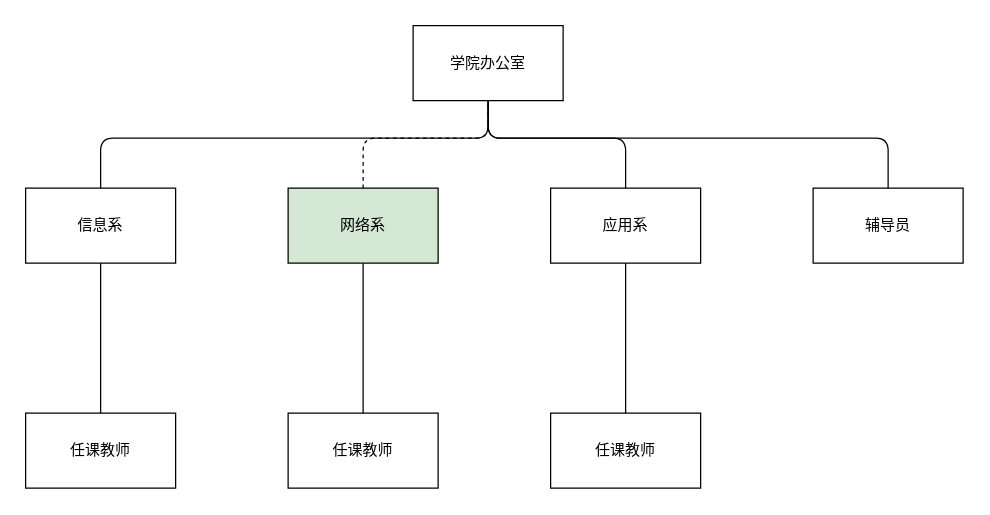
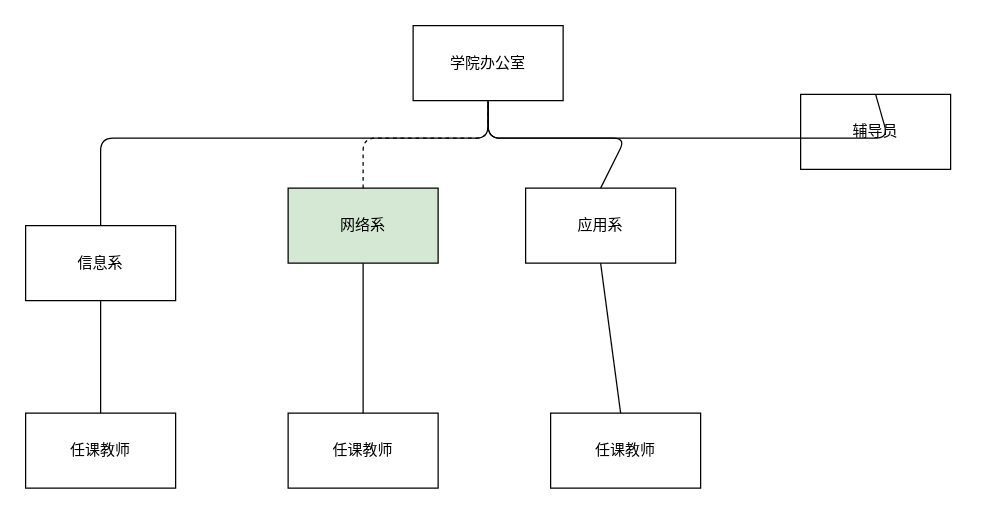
(101, 226) -> (101, 263)
(626, 226) -> (601, 226)
(888, 226) -> (876, 132)
